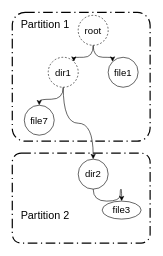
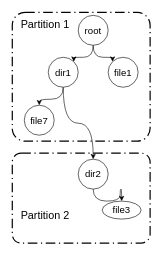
(93, 30) -> (93, 30)
(63, 72) -> (63, 72)
